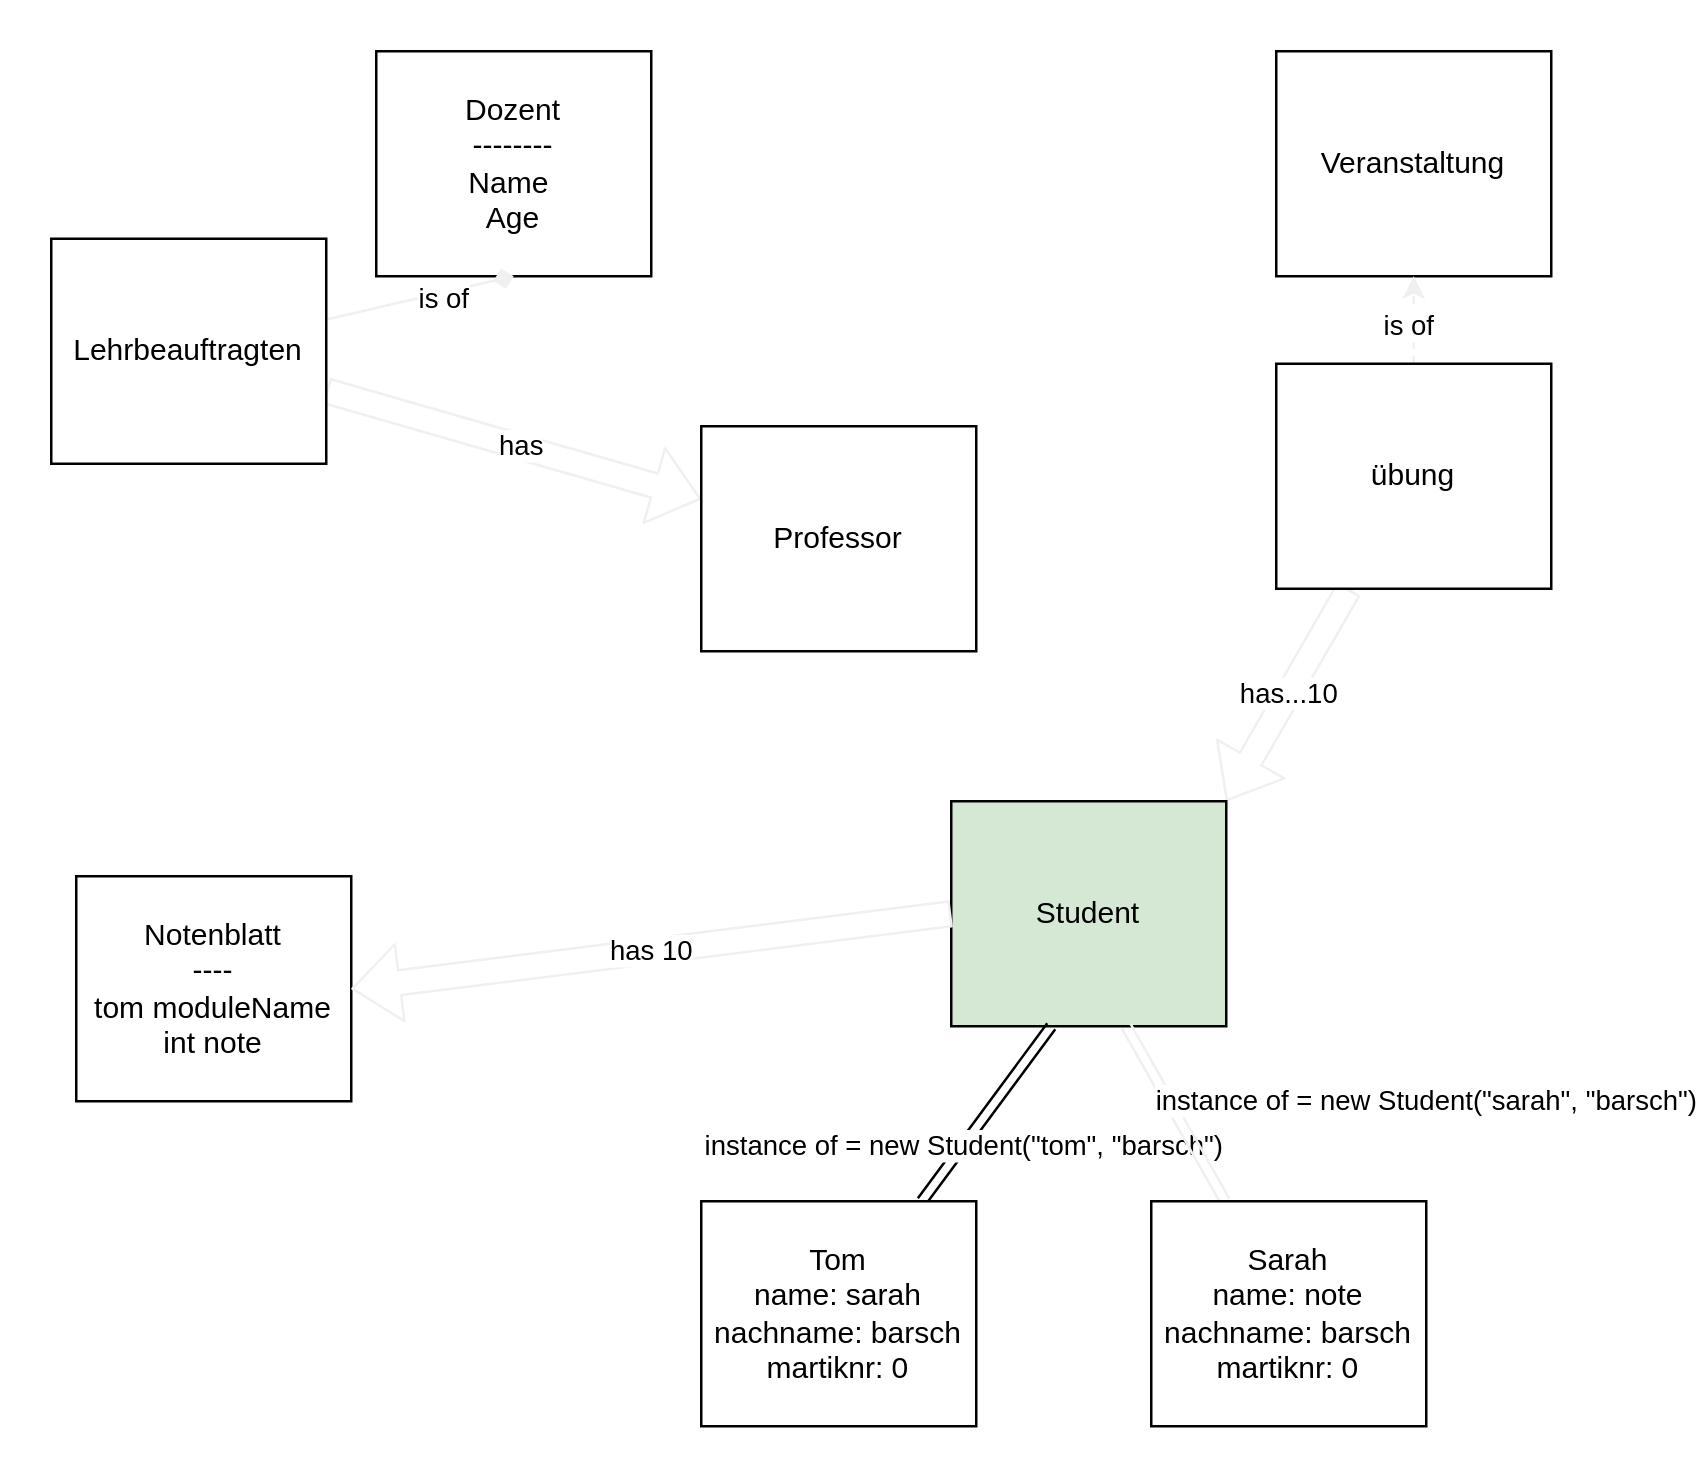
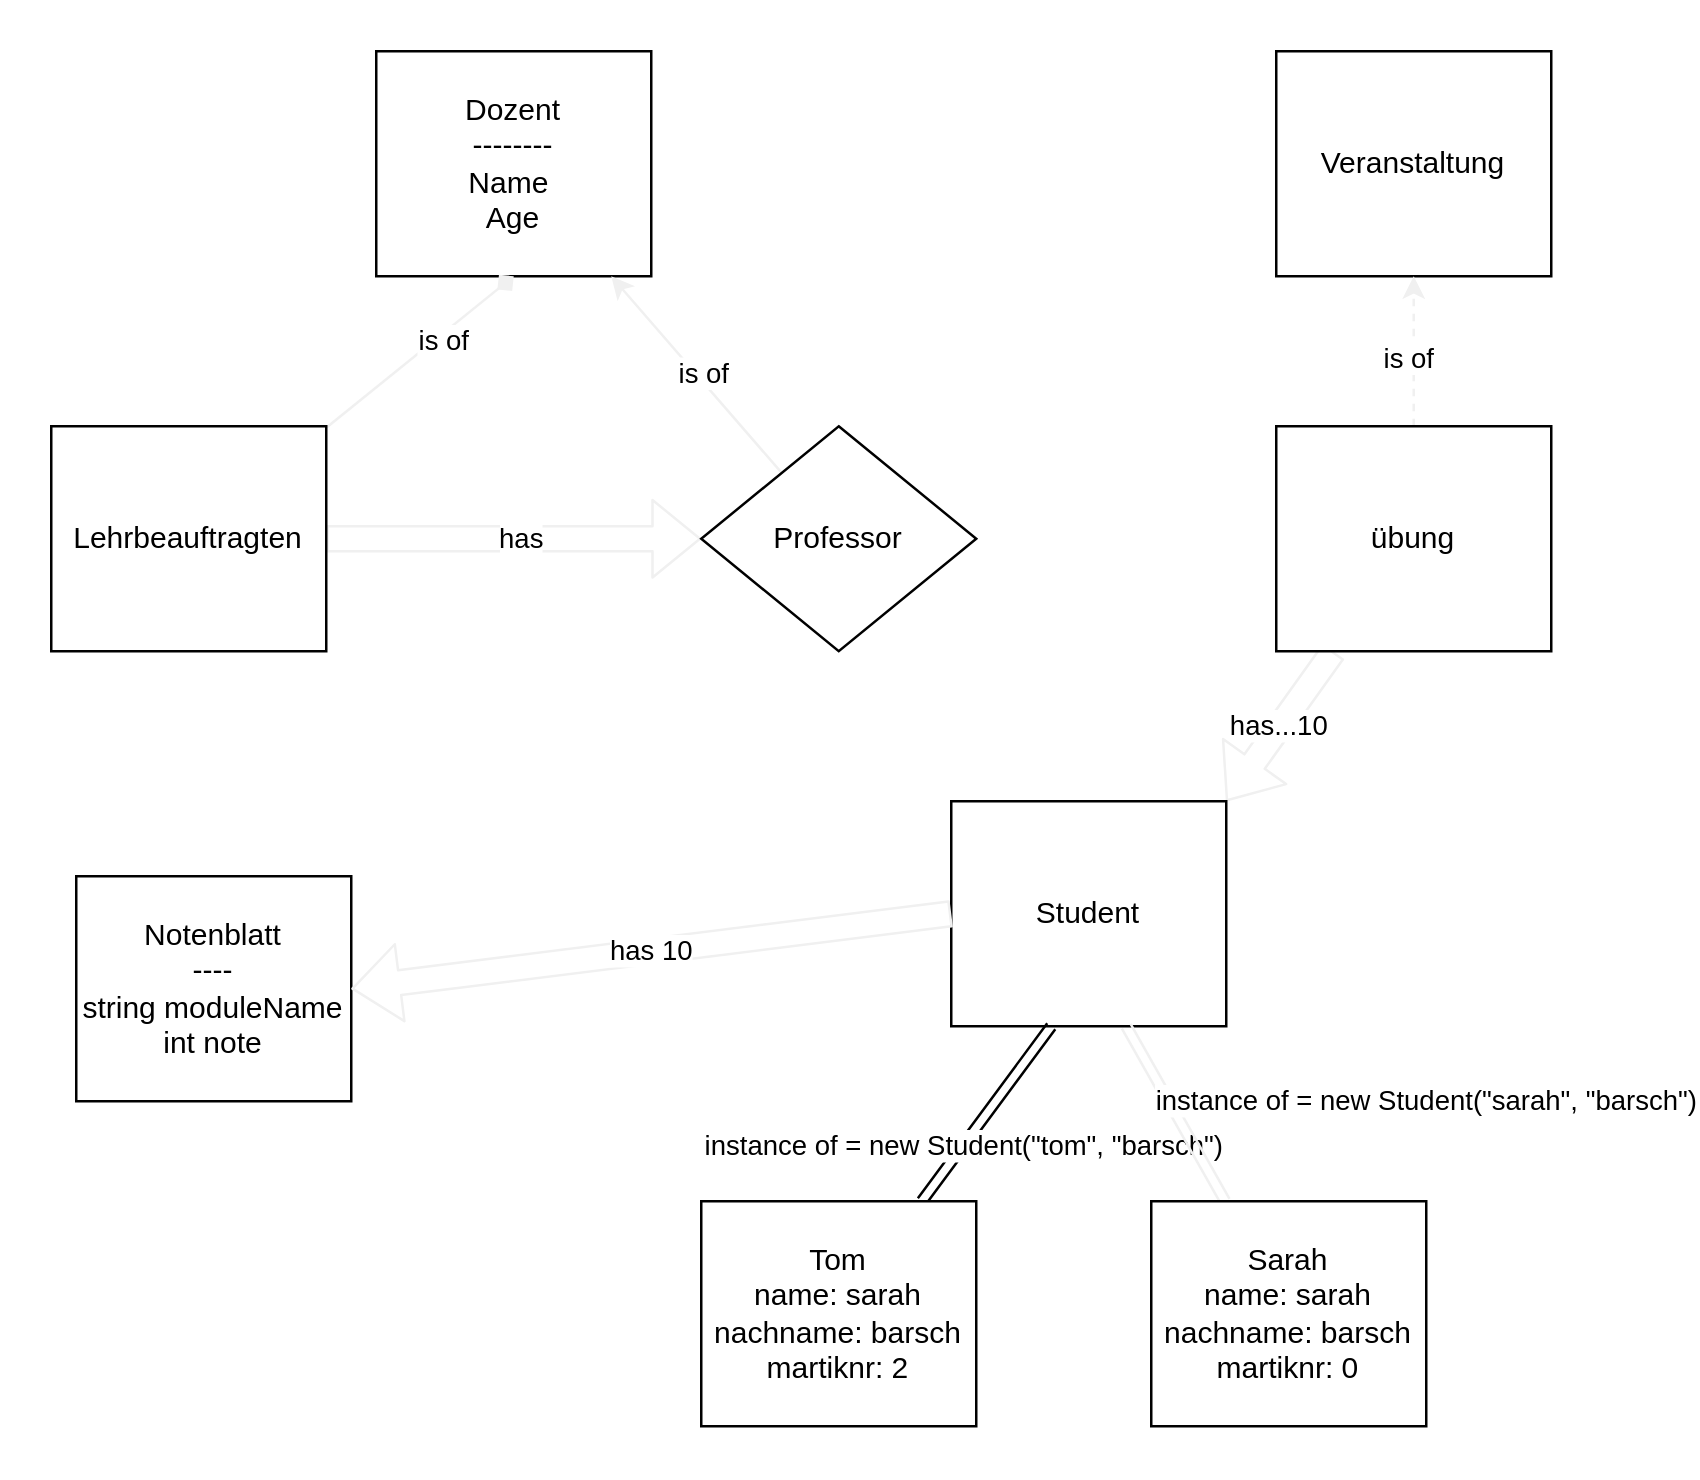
(189, 351) -> (189, 539)
none -> (694, 372)
(1414, 476) -> (1414, 539)
(839, 539) -> (839, 539)
(1089, 914) -> (1089, 914)
(214, 989) -> (214, 989)
(839, 1314) -> (839, 1314)
(1289, 1314) -> (1289, 1314)
